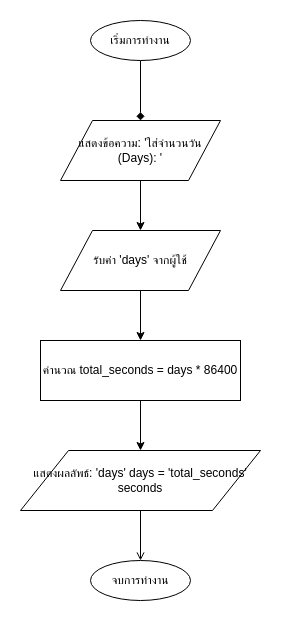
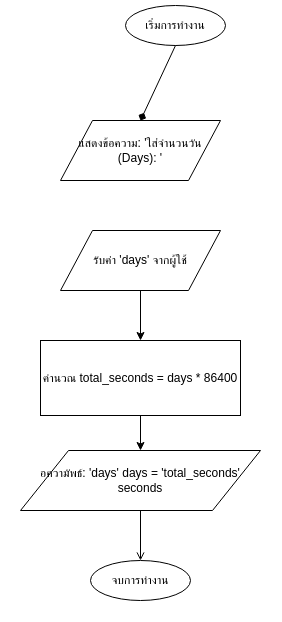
(141, 41) -> (176, 26)
(141, 202) -> none
(141, 371) -> (141, 378)
(141, 481) -> (141, 481)
